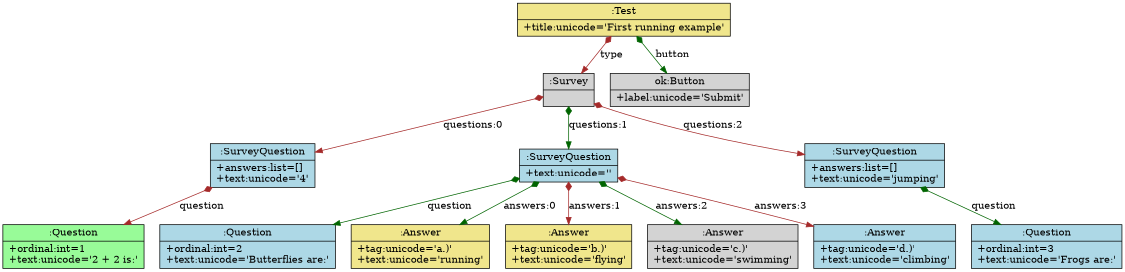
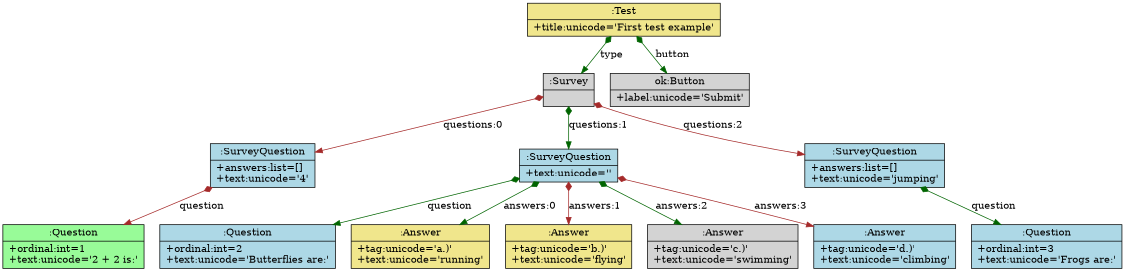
(624, 28) -> (624, 28)
(596, 55) -> (596, 55)
